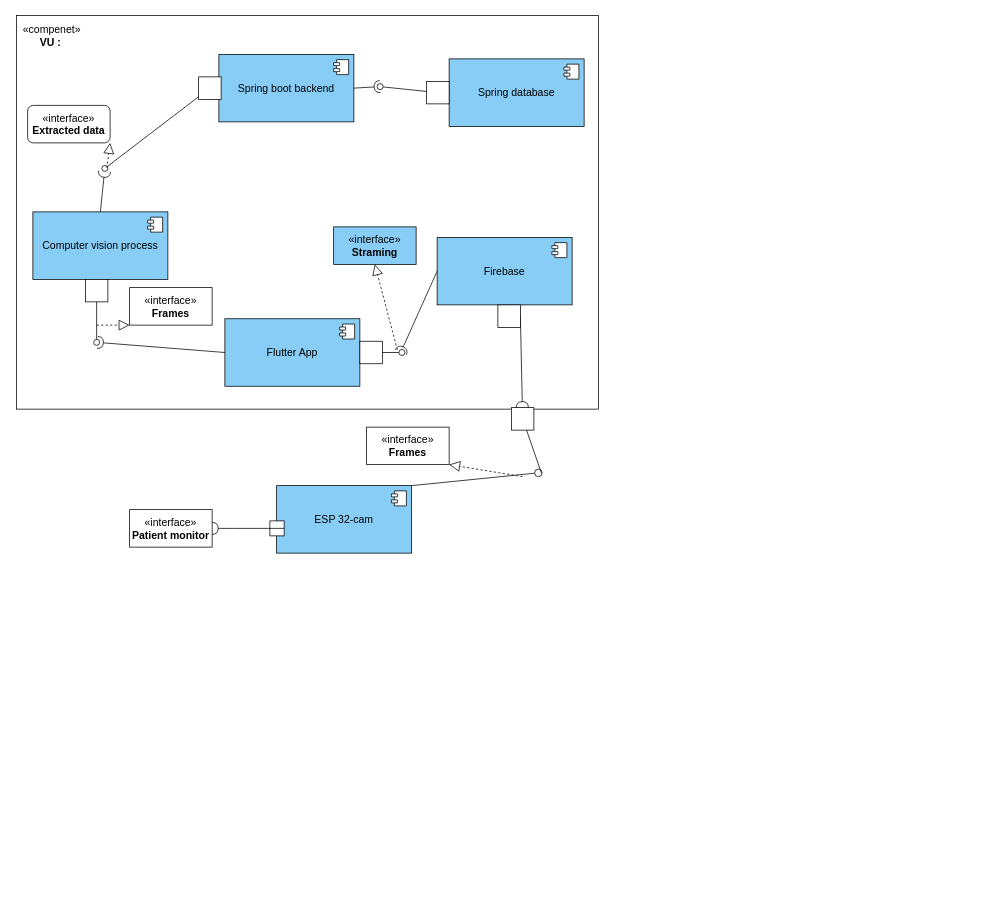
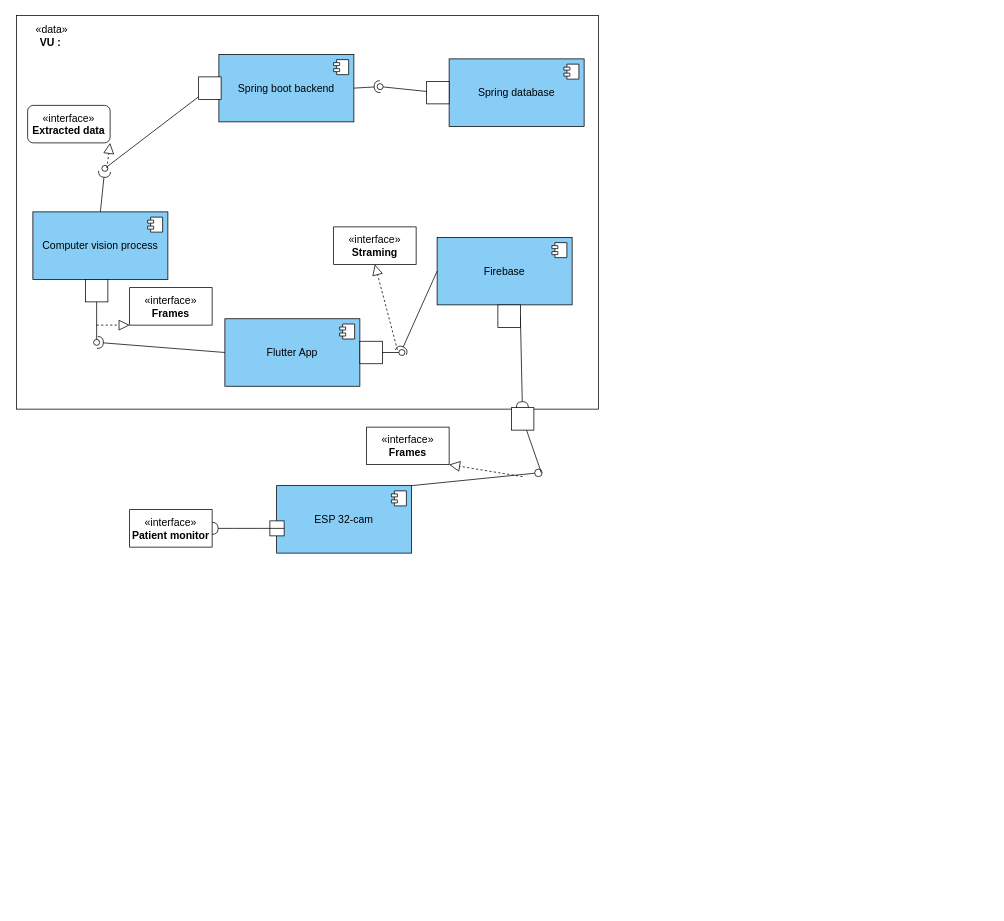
(52, 36) -> (52, 36)
(375, 246) -> (375, 246)
